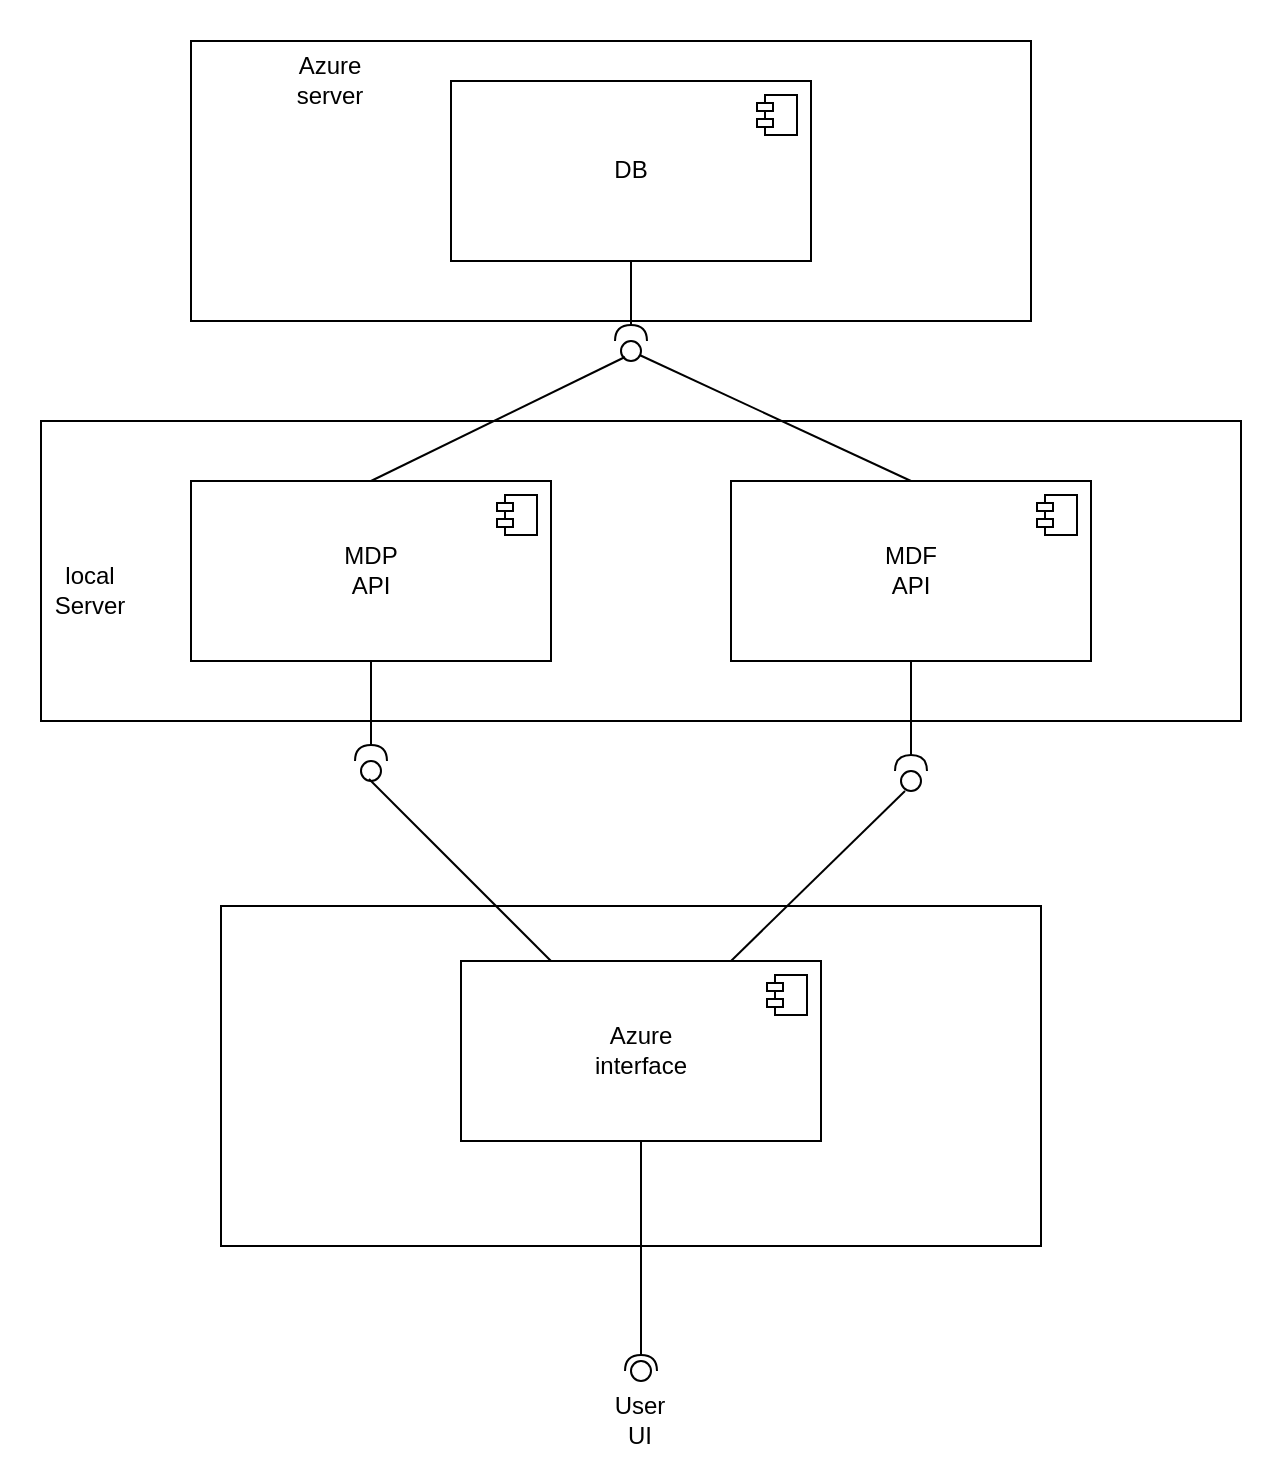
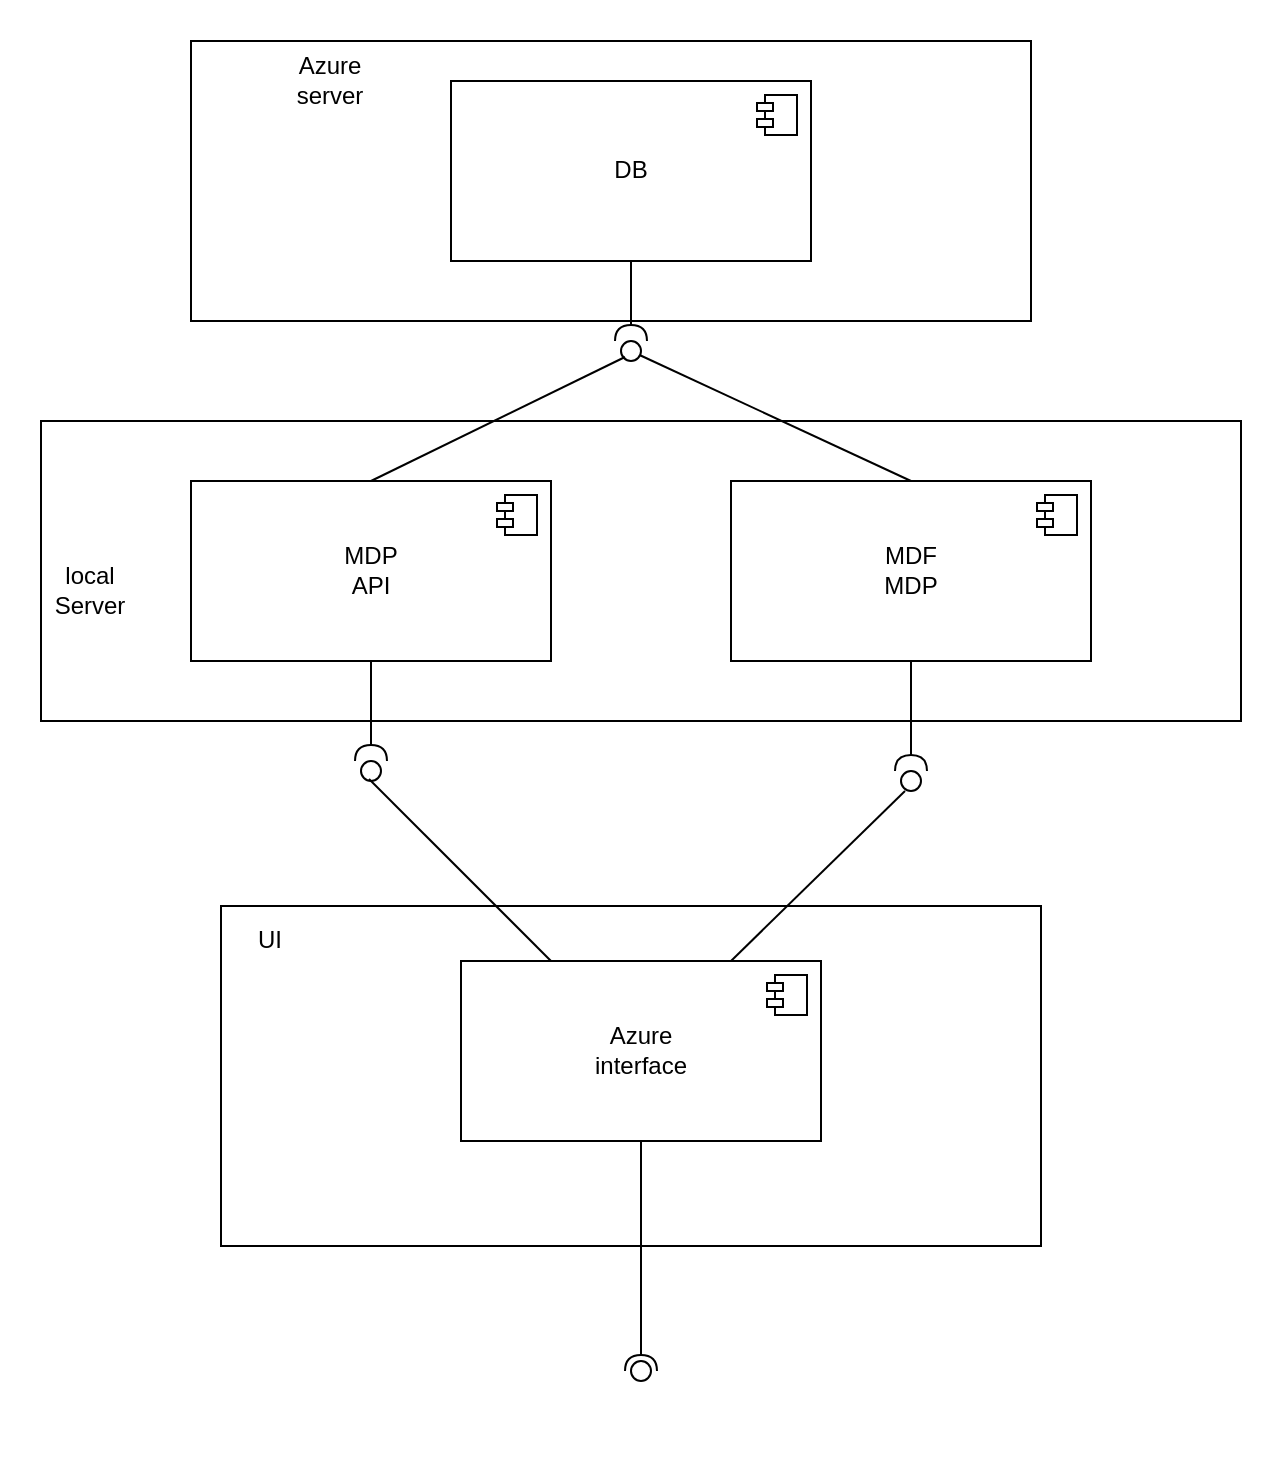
(912, 571) -> (912, 571)
none -> (271, 941)
(641, 1421) -> none
